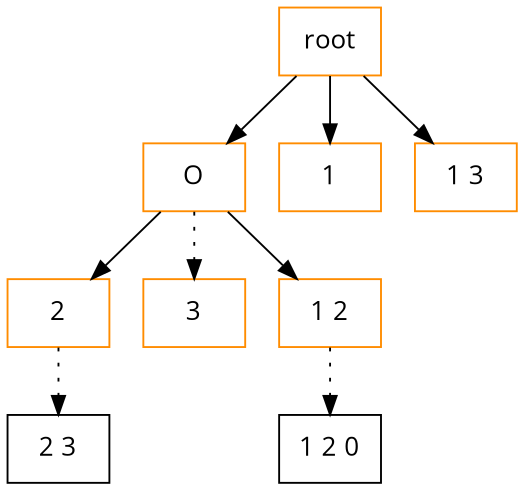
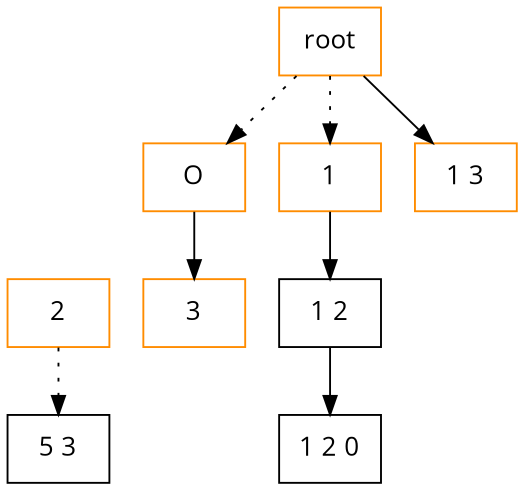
(330, 100) -> (330, 100)
(269, 103) -> (269, 103)
(194, 236) -> (194, 236)
(133, 239) -> none
(255, 239) -> (330, 236)
(330, 313) -> (330, 313)
(330, 372) -> (330, 372)
(58, 449) -> (58, 449)
